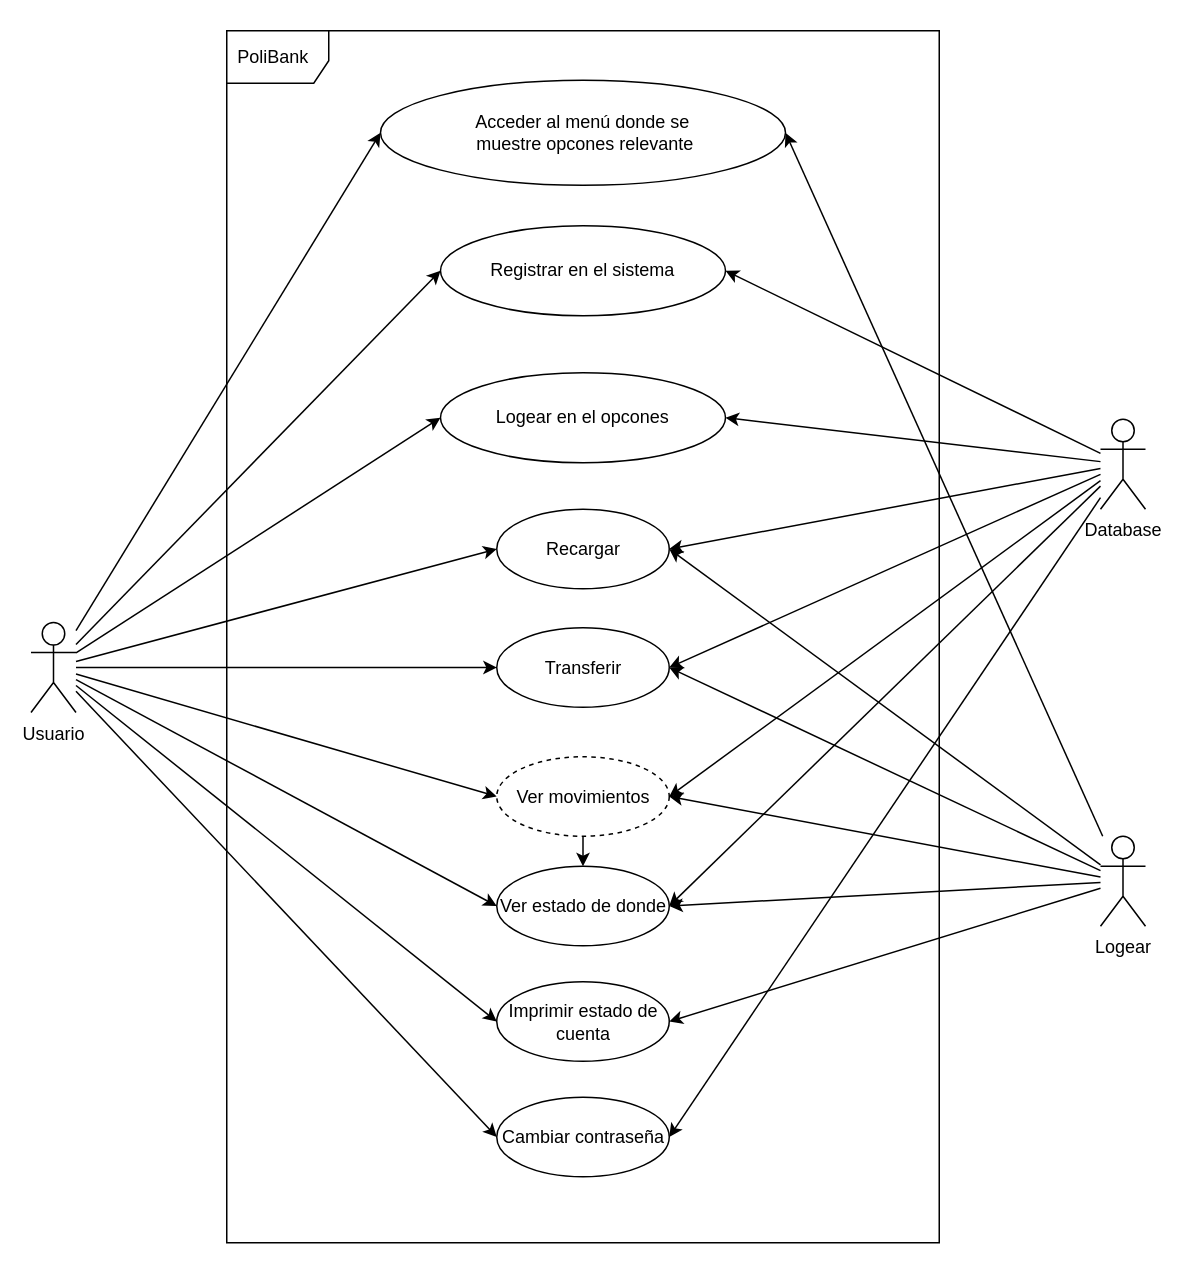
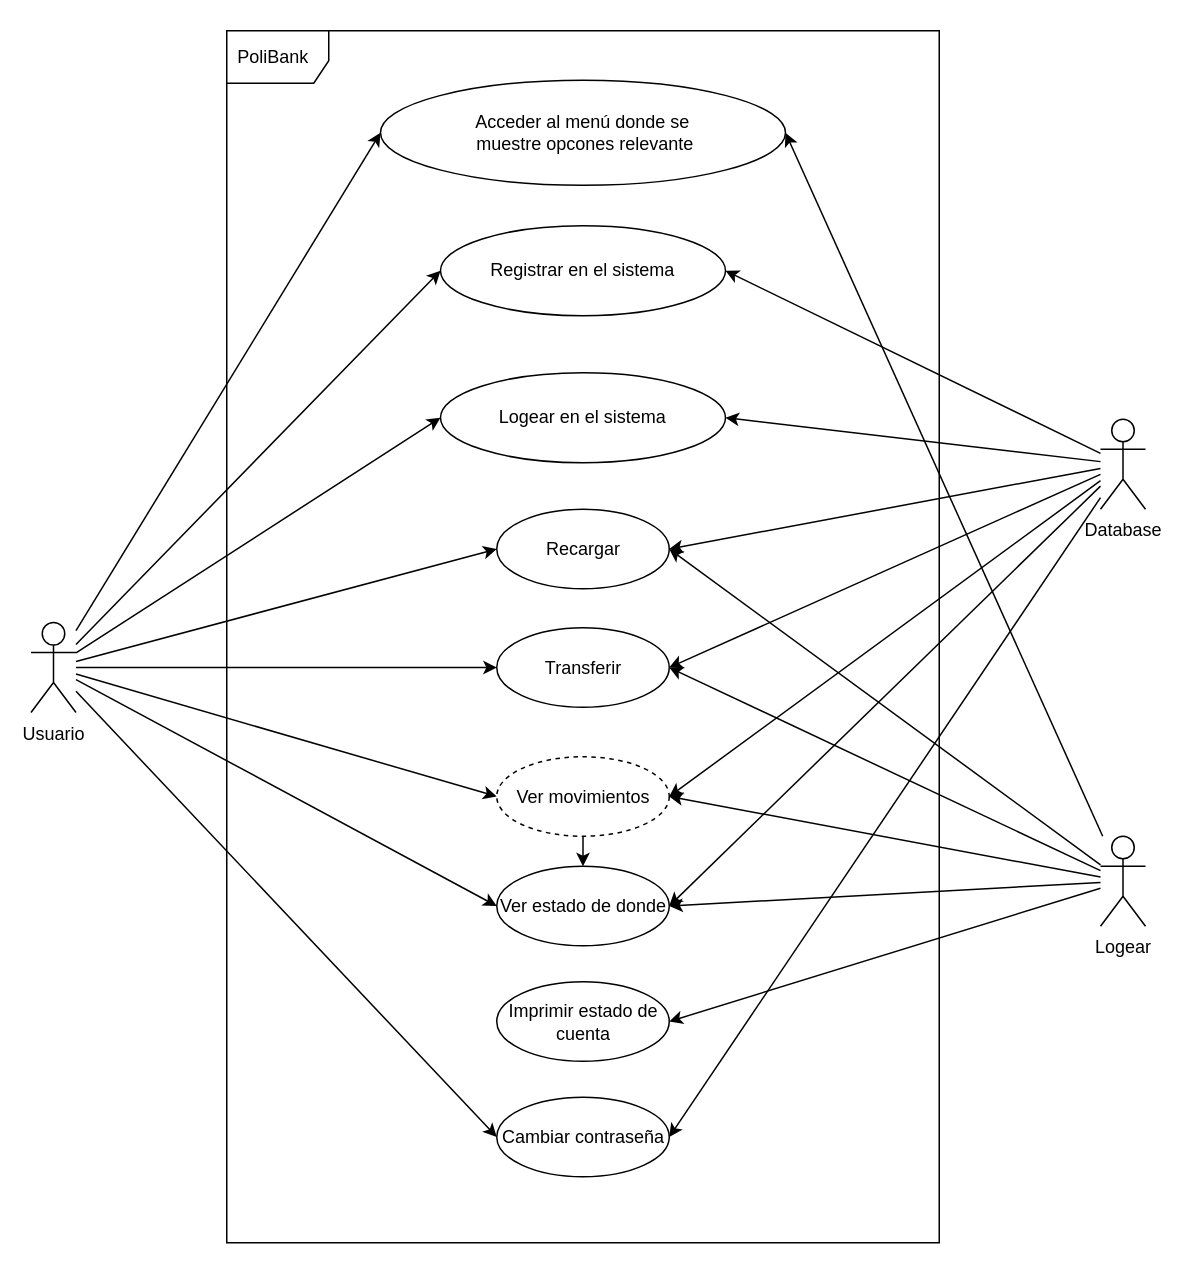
(583, 418) -> (583, 418)
(282, 851) -> none
